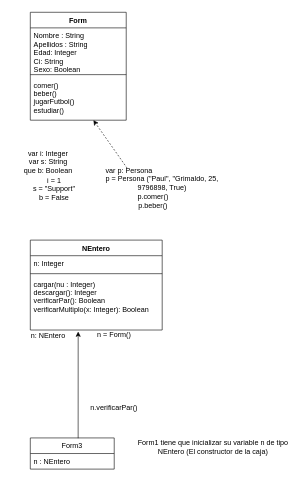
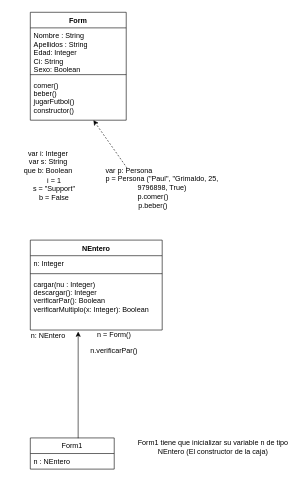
(48, 85) -> (48, 85)
(114, 408) -> (114, 351)
(72, 446) -> (72, 446)
